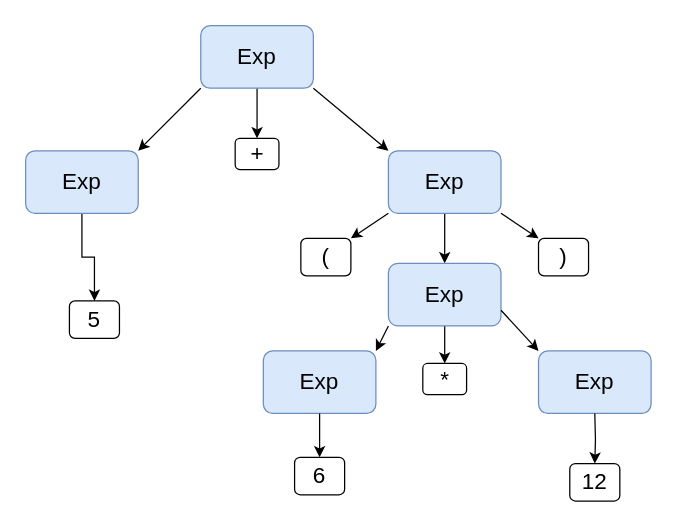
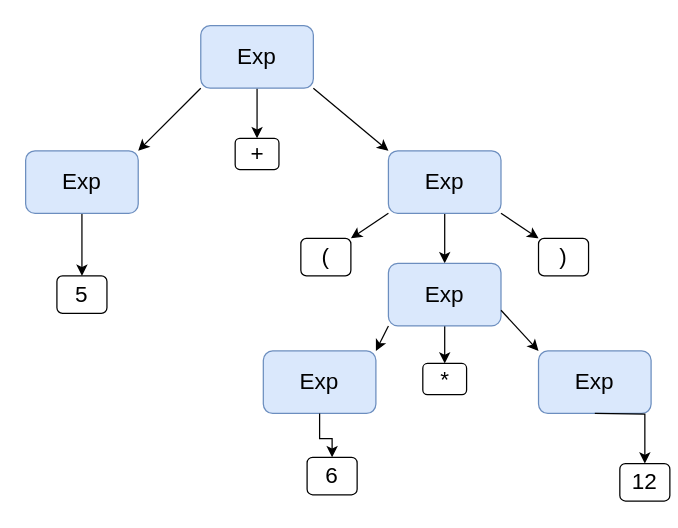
(94, 319) -> (82, 294)
(319, 476) -> (332, 476)
(594, 482) -> (644, 482)
